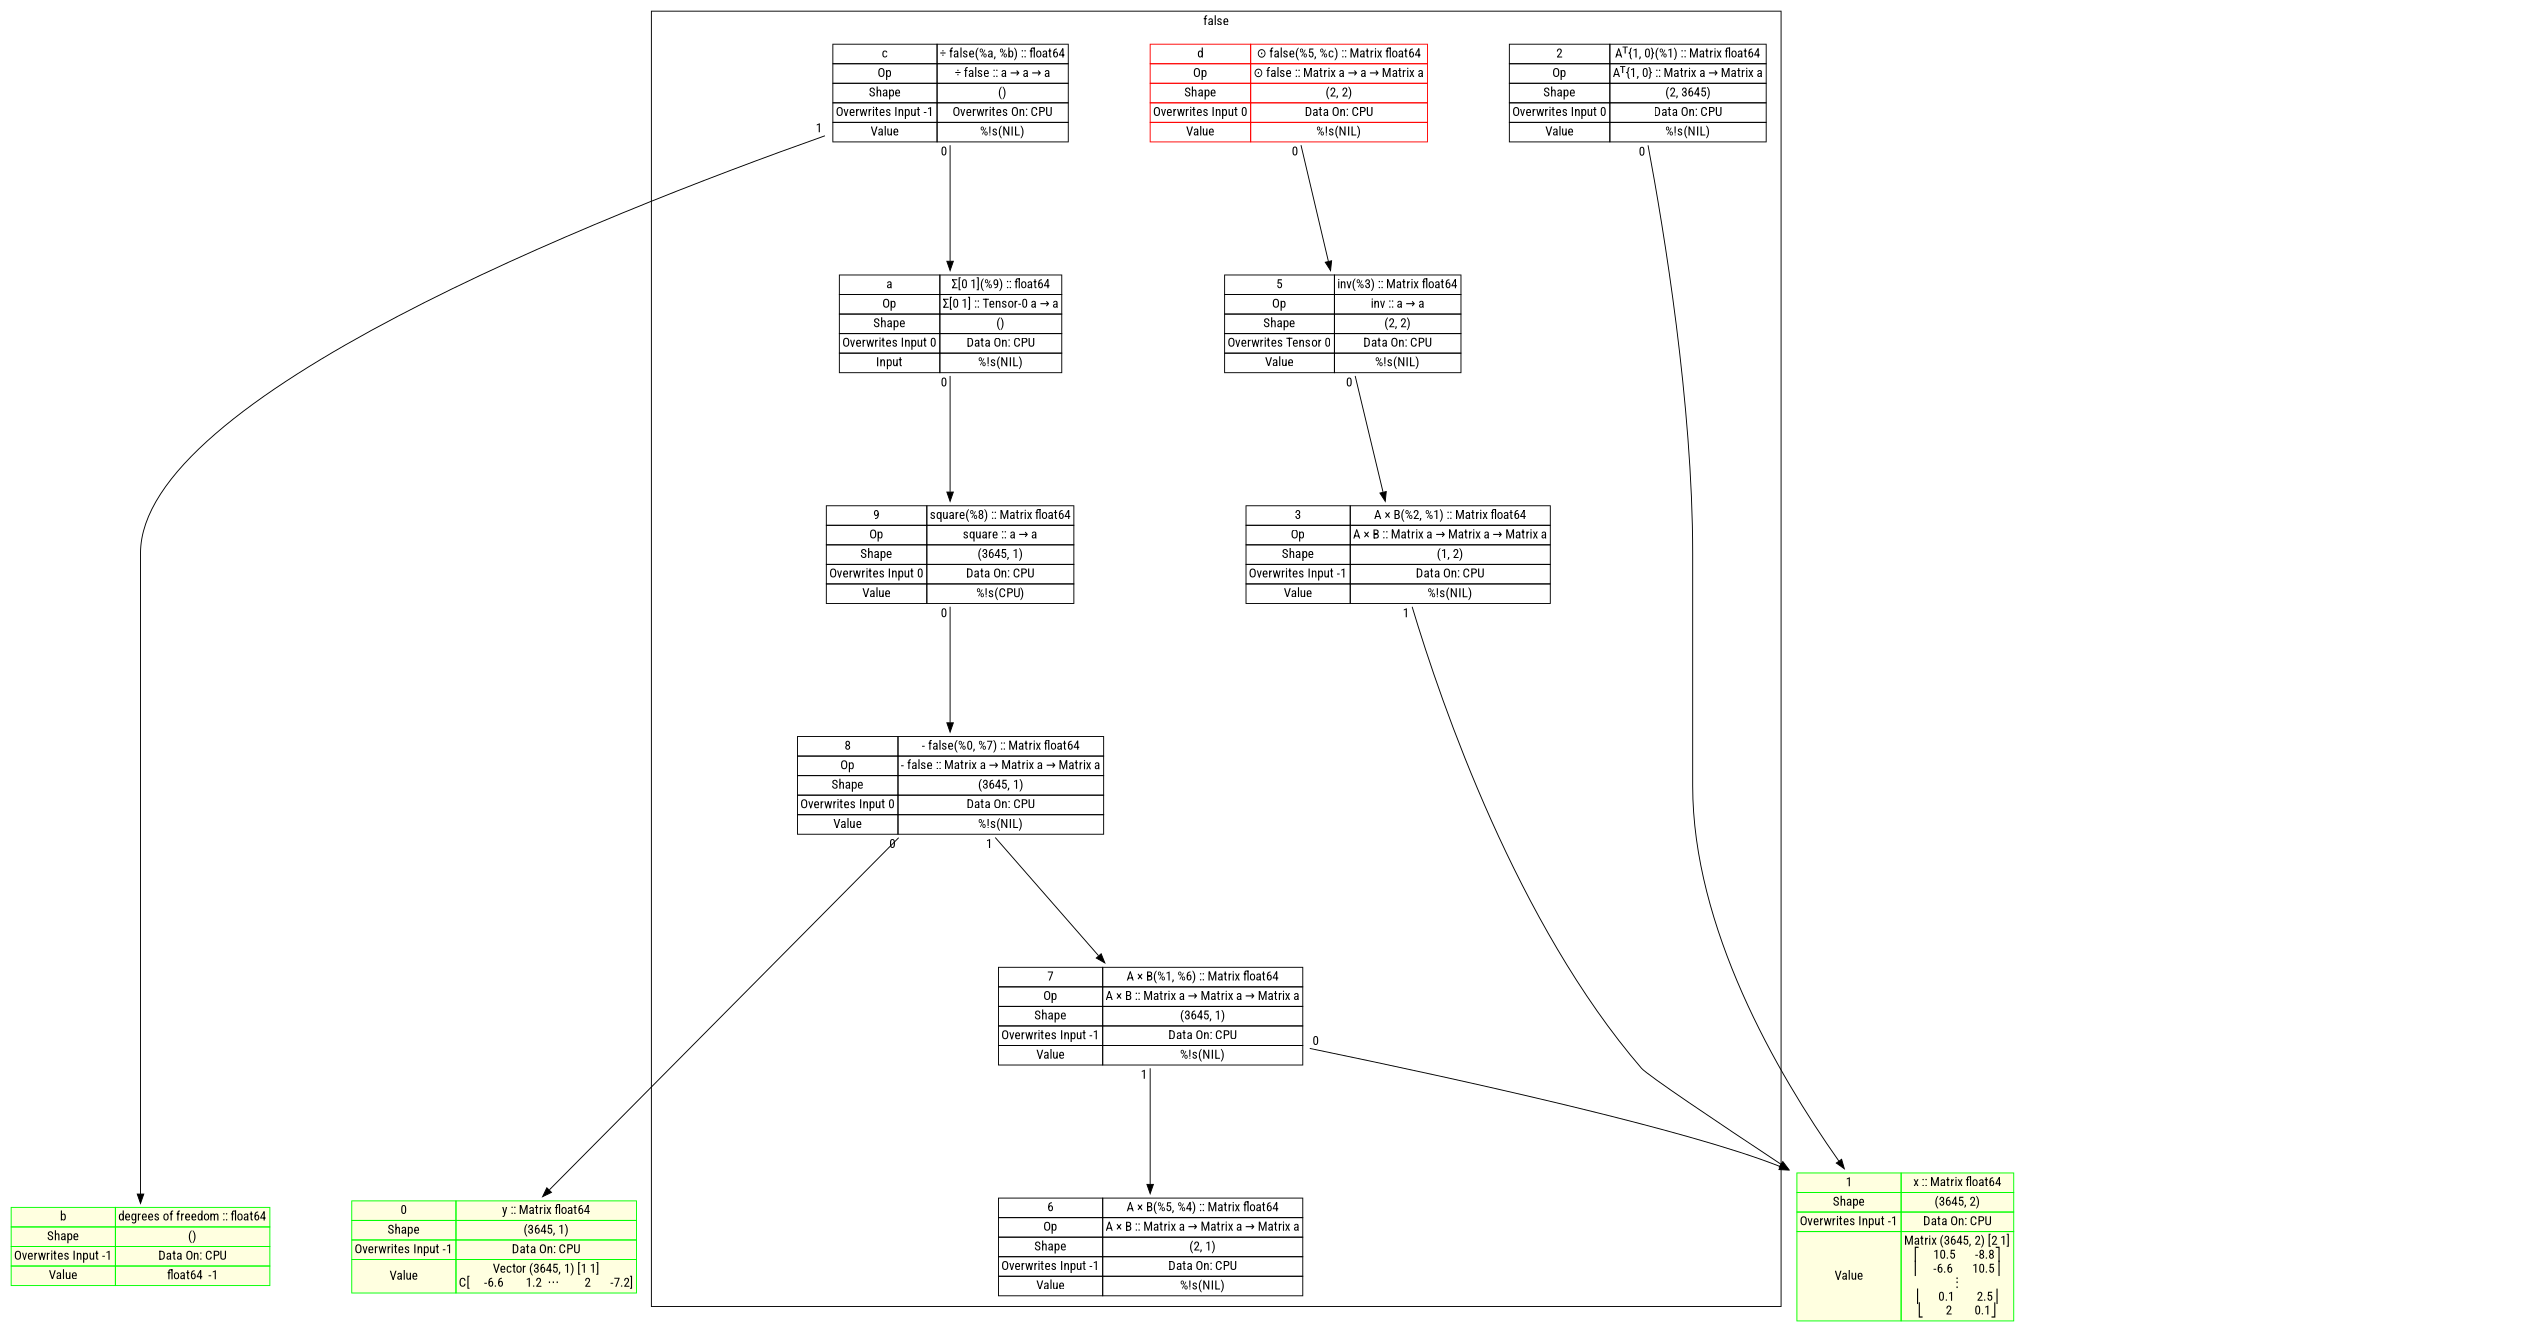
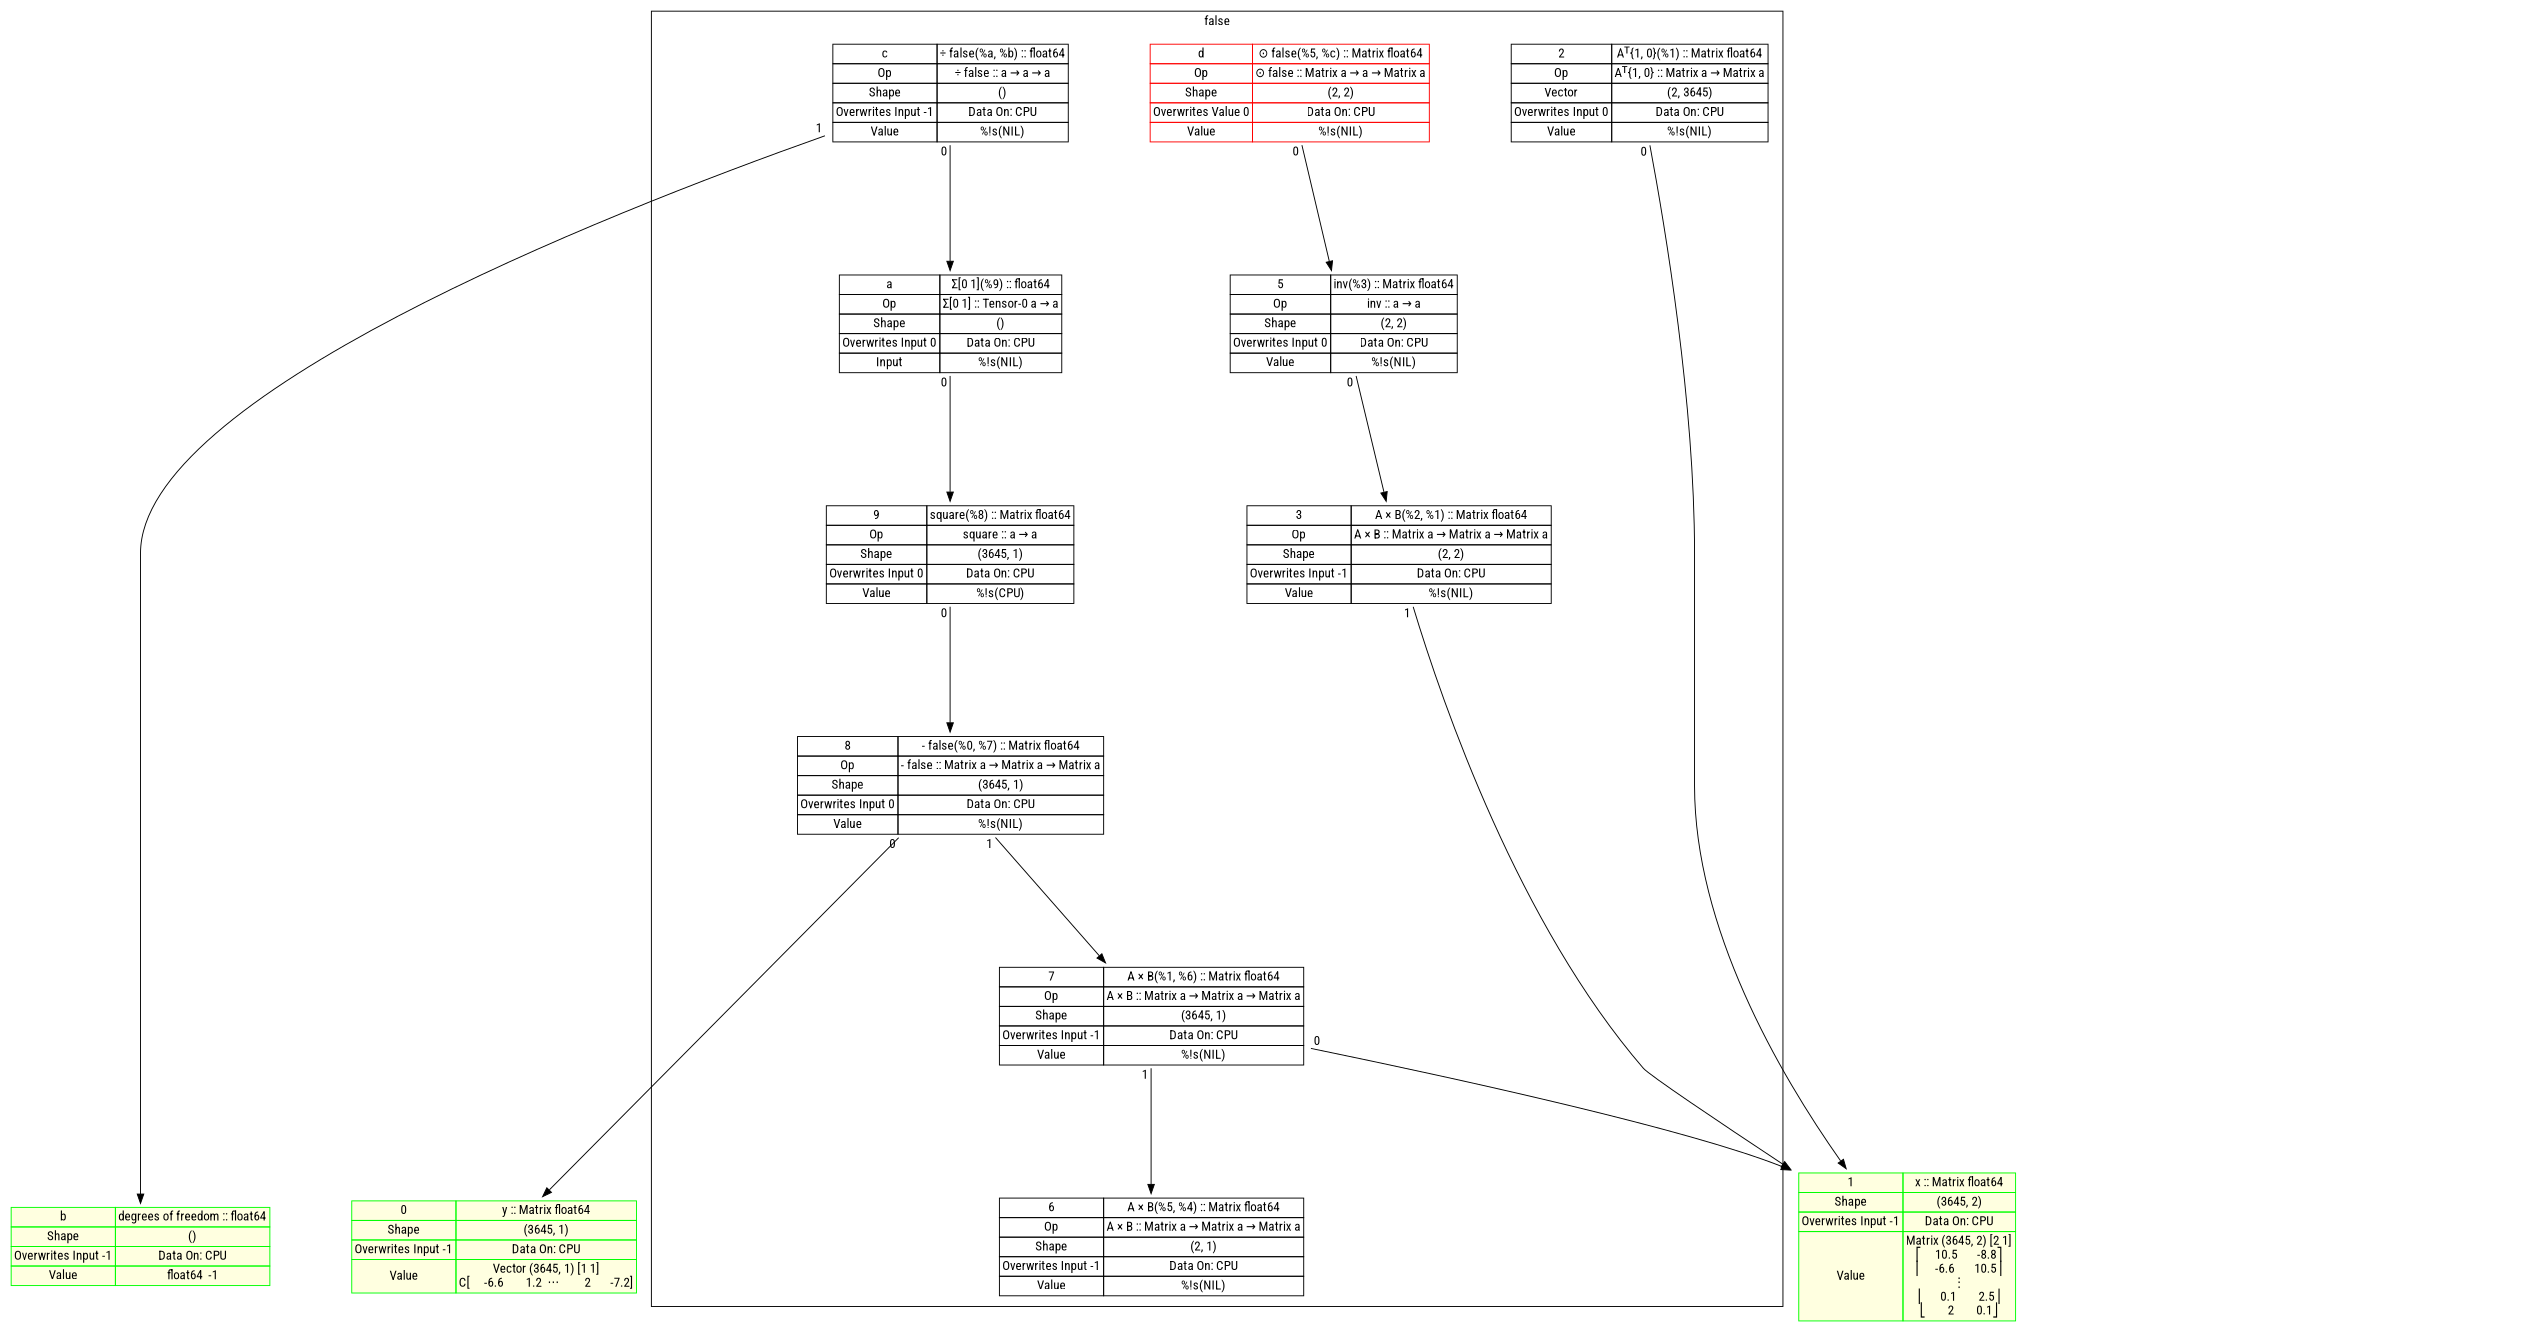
(1560, 93) -> (1561, 93)
(1003, 112) -> (1003, 112)
(1200, 112) -> (1201, 112)
(1280, 343) -> (1280, 343)
(1450, 554) -> (1451, 554)
